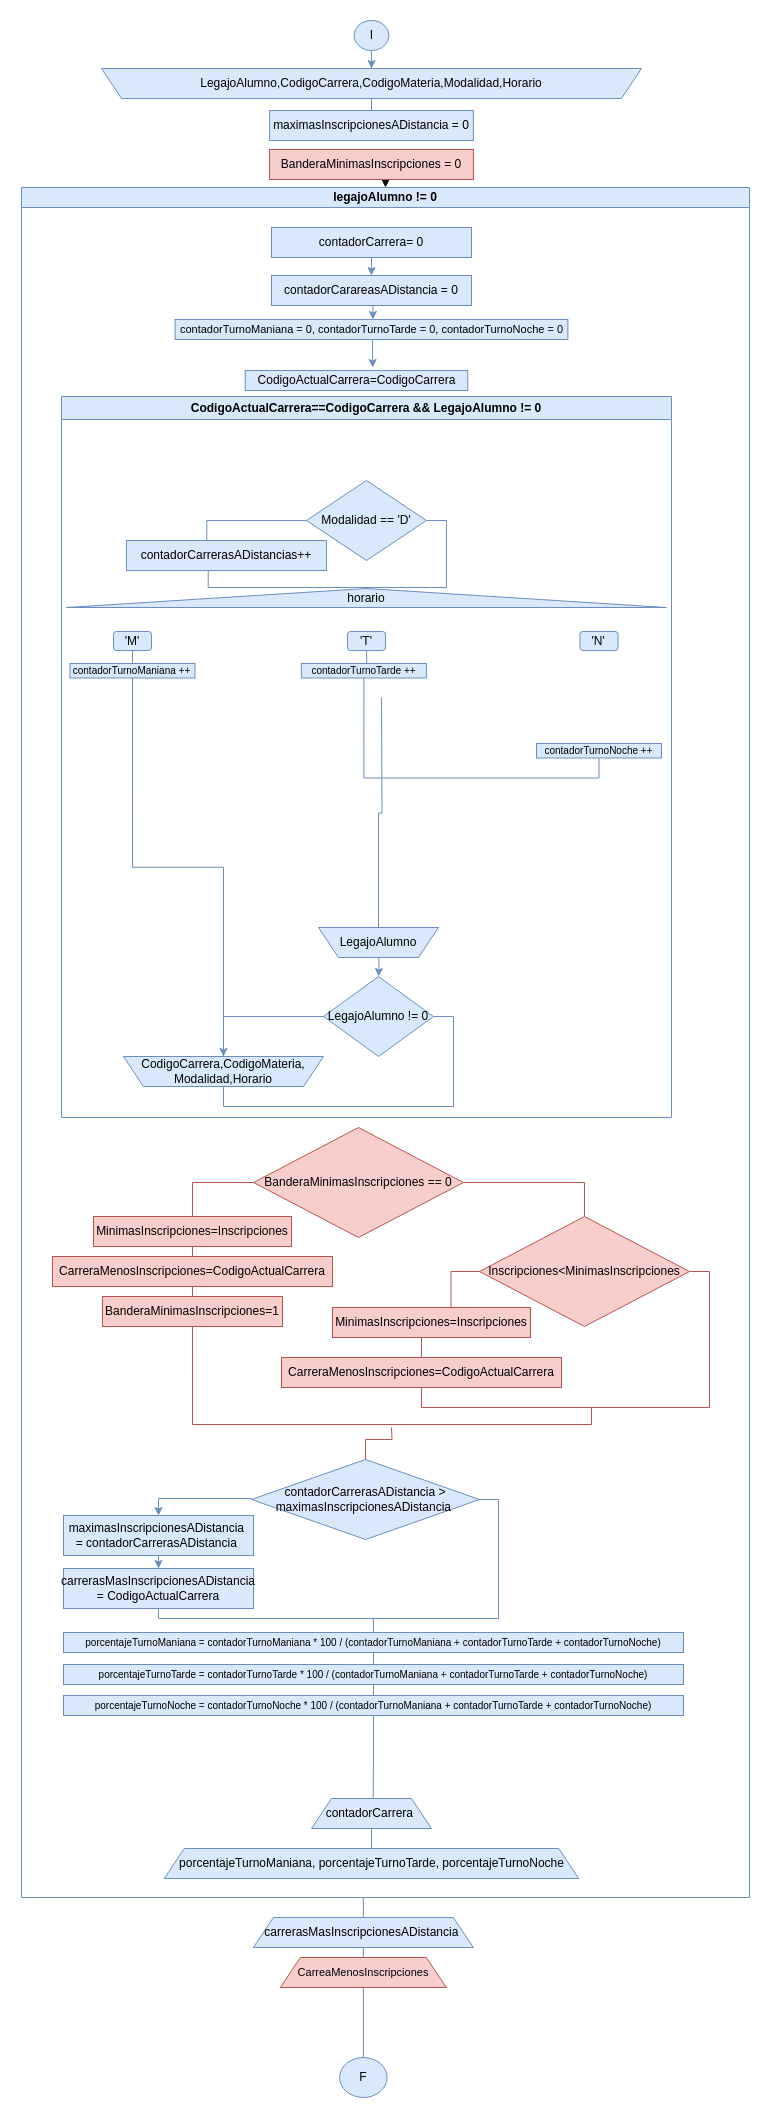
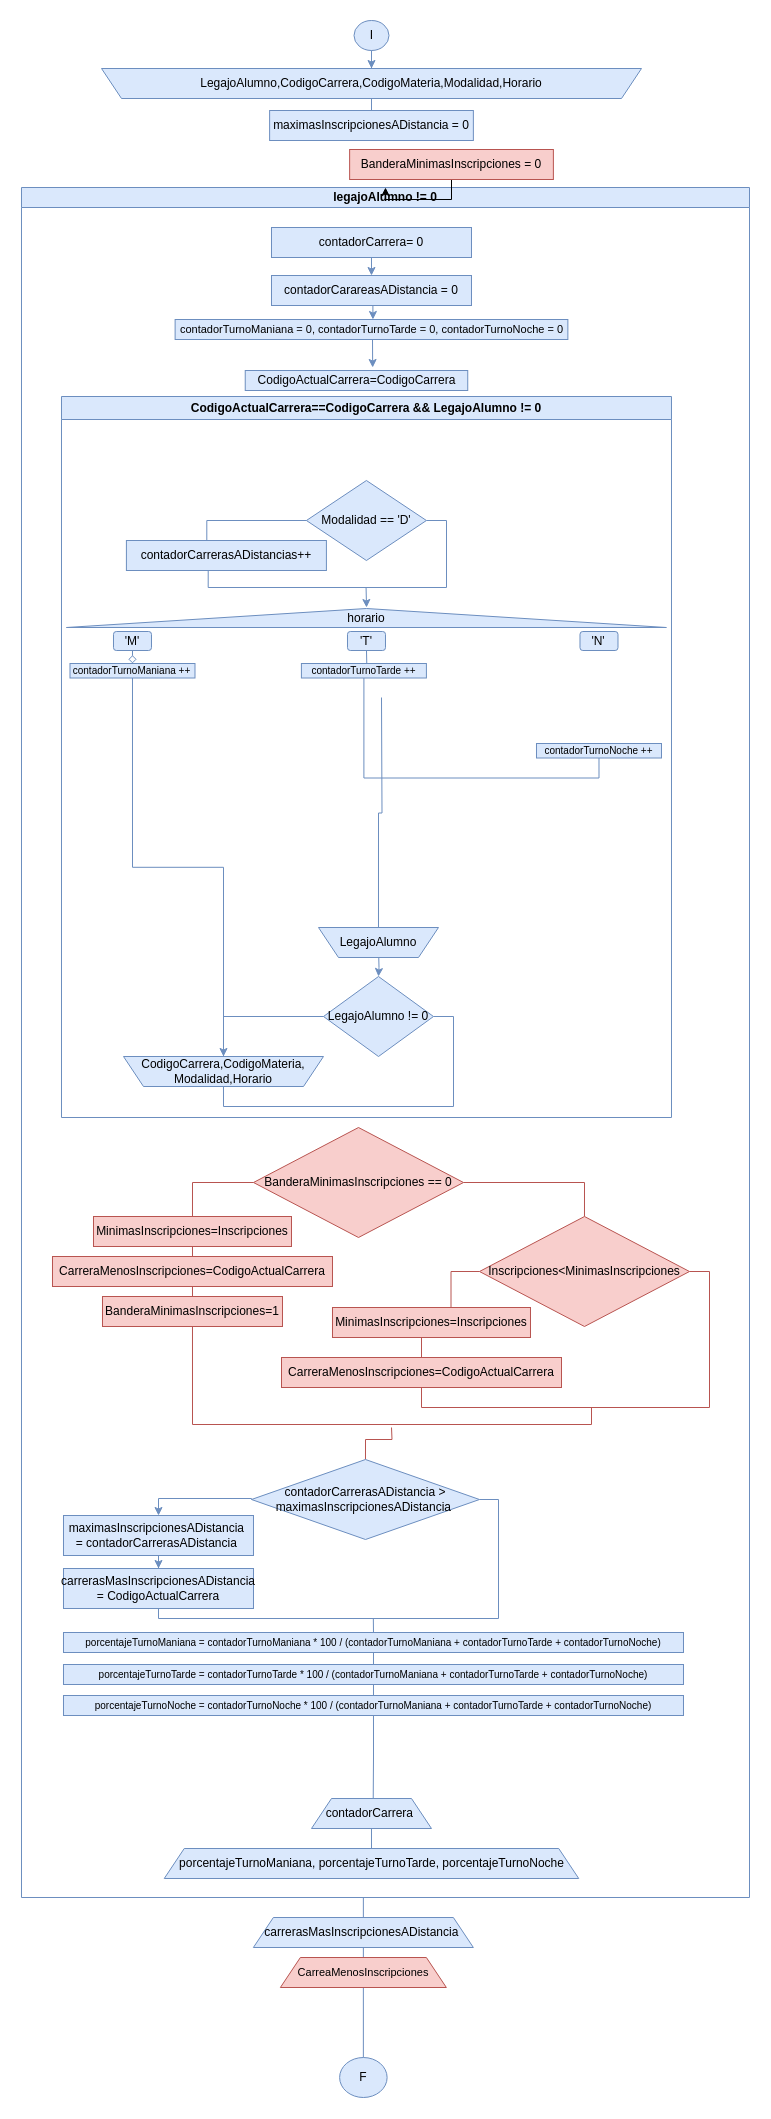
(372, 165) -> (452, 165)
(366, 598) -> (366, 618)
(132, 658) -> (132, 655)
